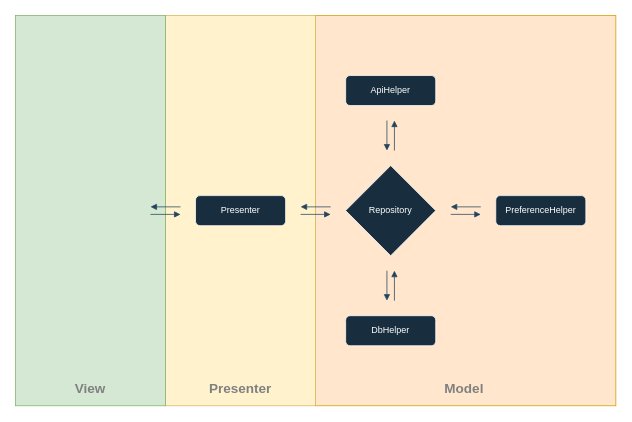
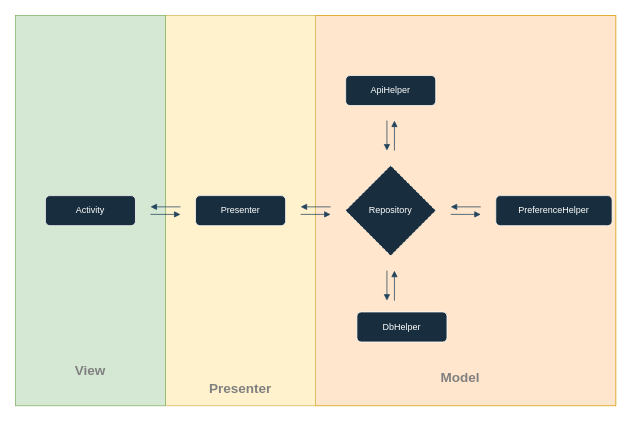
none -> (90, 210)
(390, 210) -> (390, 210)
(540, 210) -> (554, 210)
(390, 330) -> (402, 327)
(90, 389) -> (90, 370)
(464, 389) -> (460, 377)
